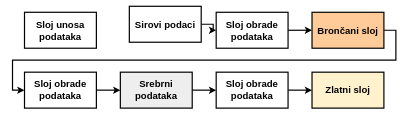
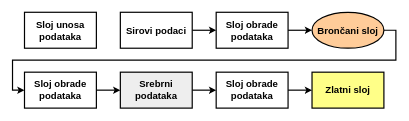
(165, 24) -> (156, 30)
(348, 30) -> (348, 30)
(348, 90) -> (348, 90)
